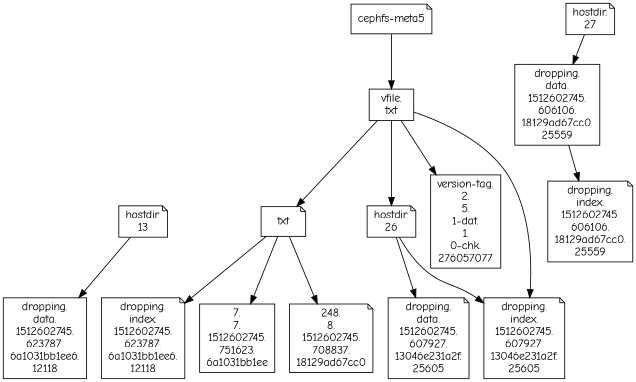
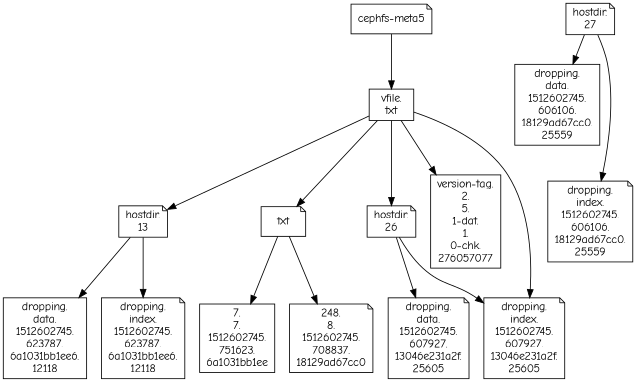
(573, 159) -> (611, 103)
none -> (272, 161)
(229, 267) -> (143, 263)
